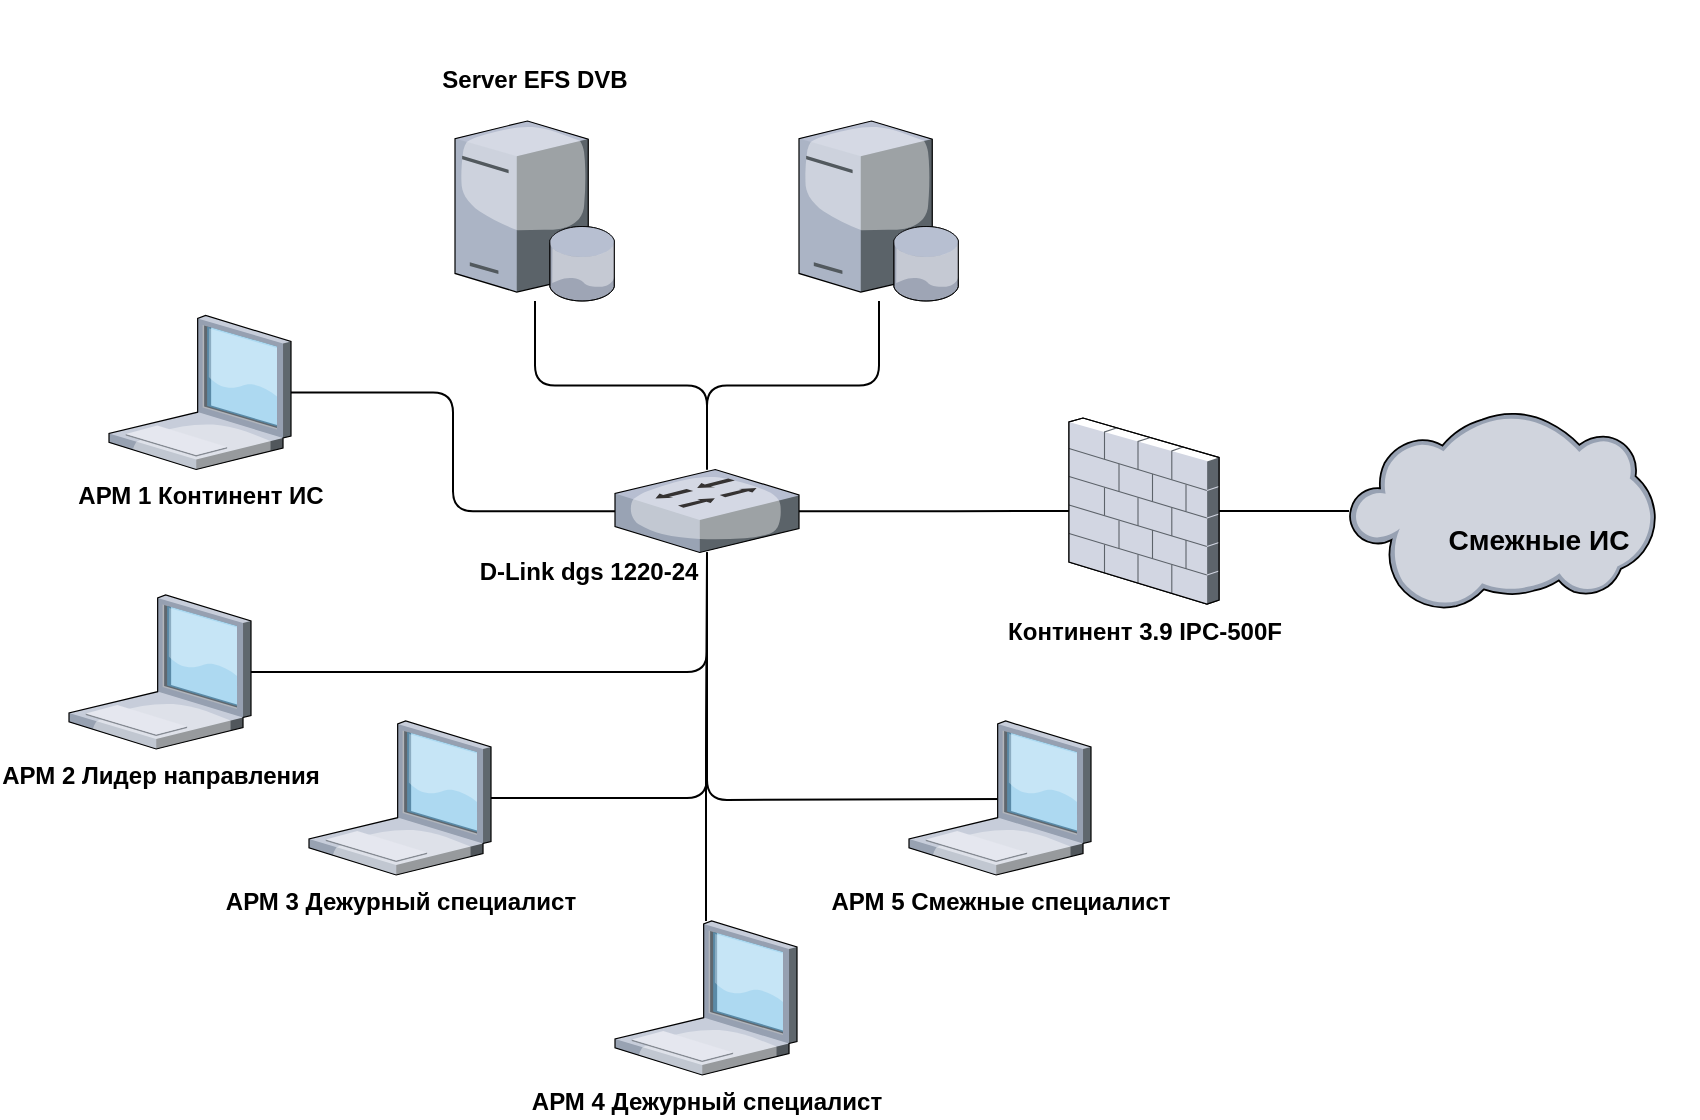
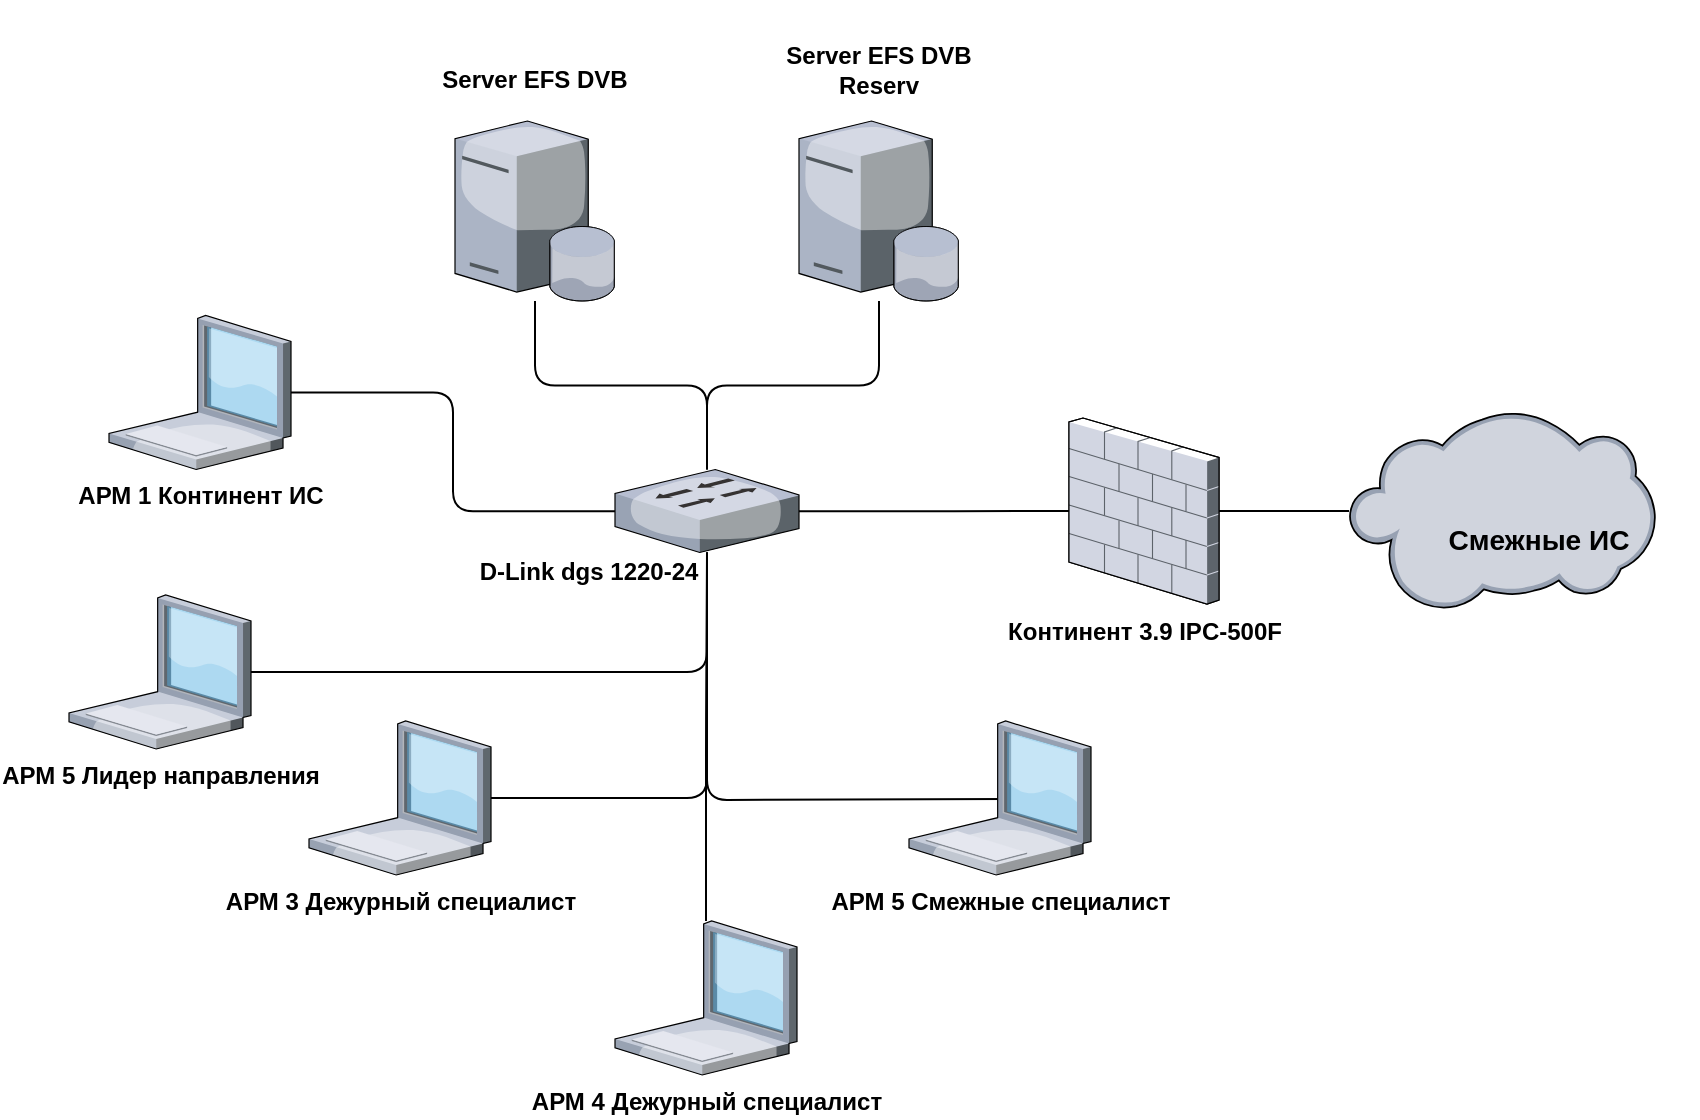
none -> (879, 71)
(162, 777) -> (162, 777)
